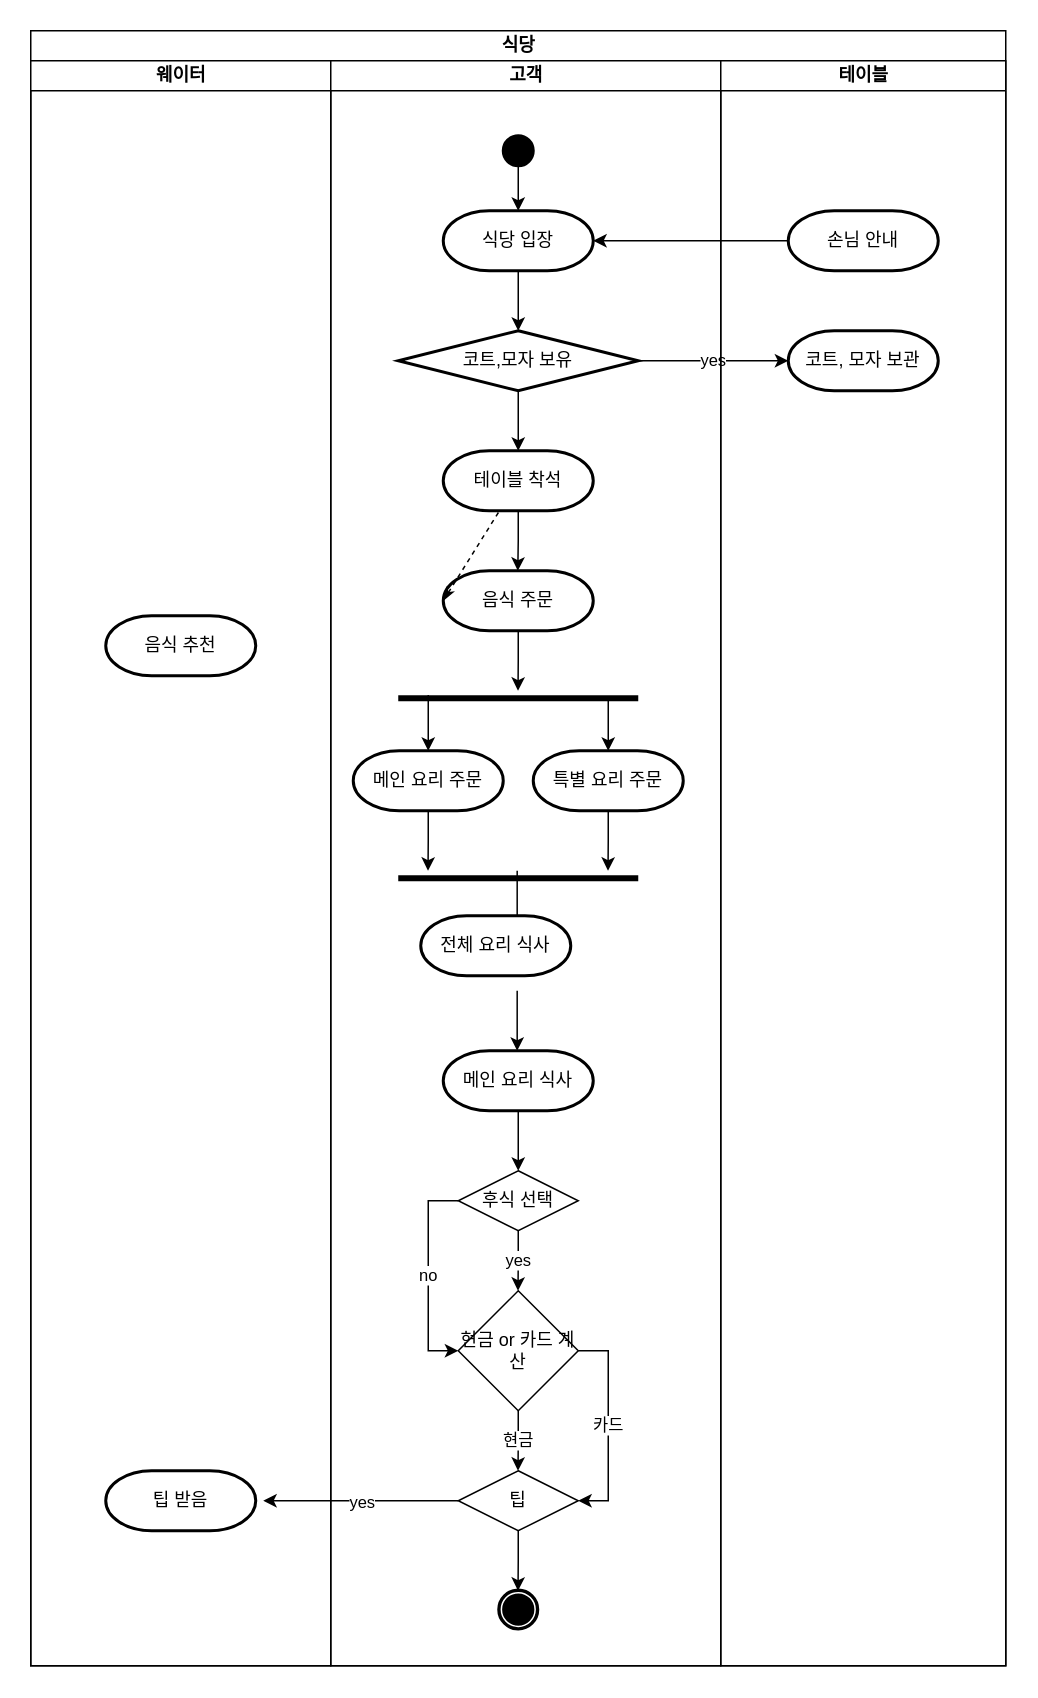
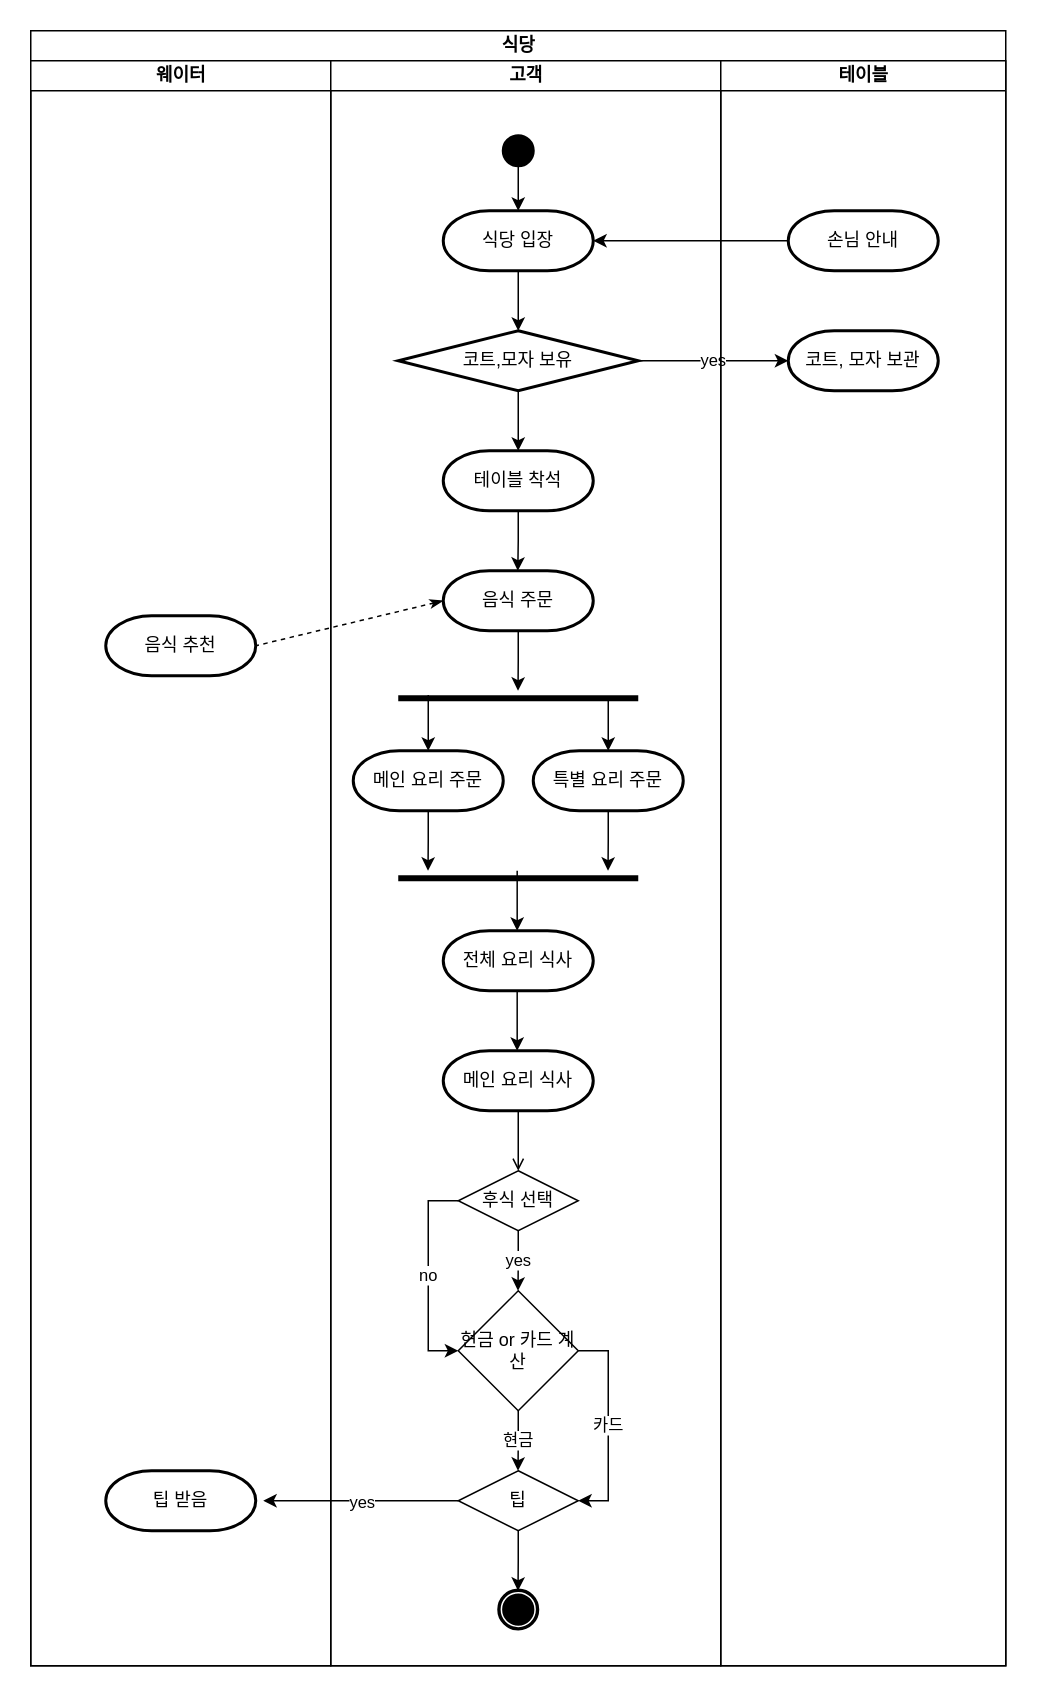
(474, 552) -> (345, 624)
(496, 946) -> (518, 961)
(518, 1159) -> (518, 1161)
